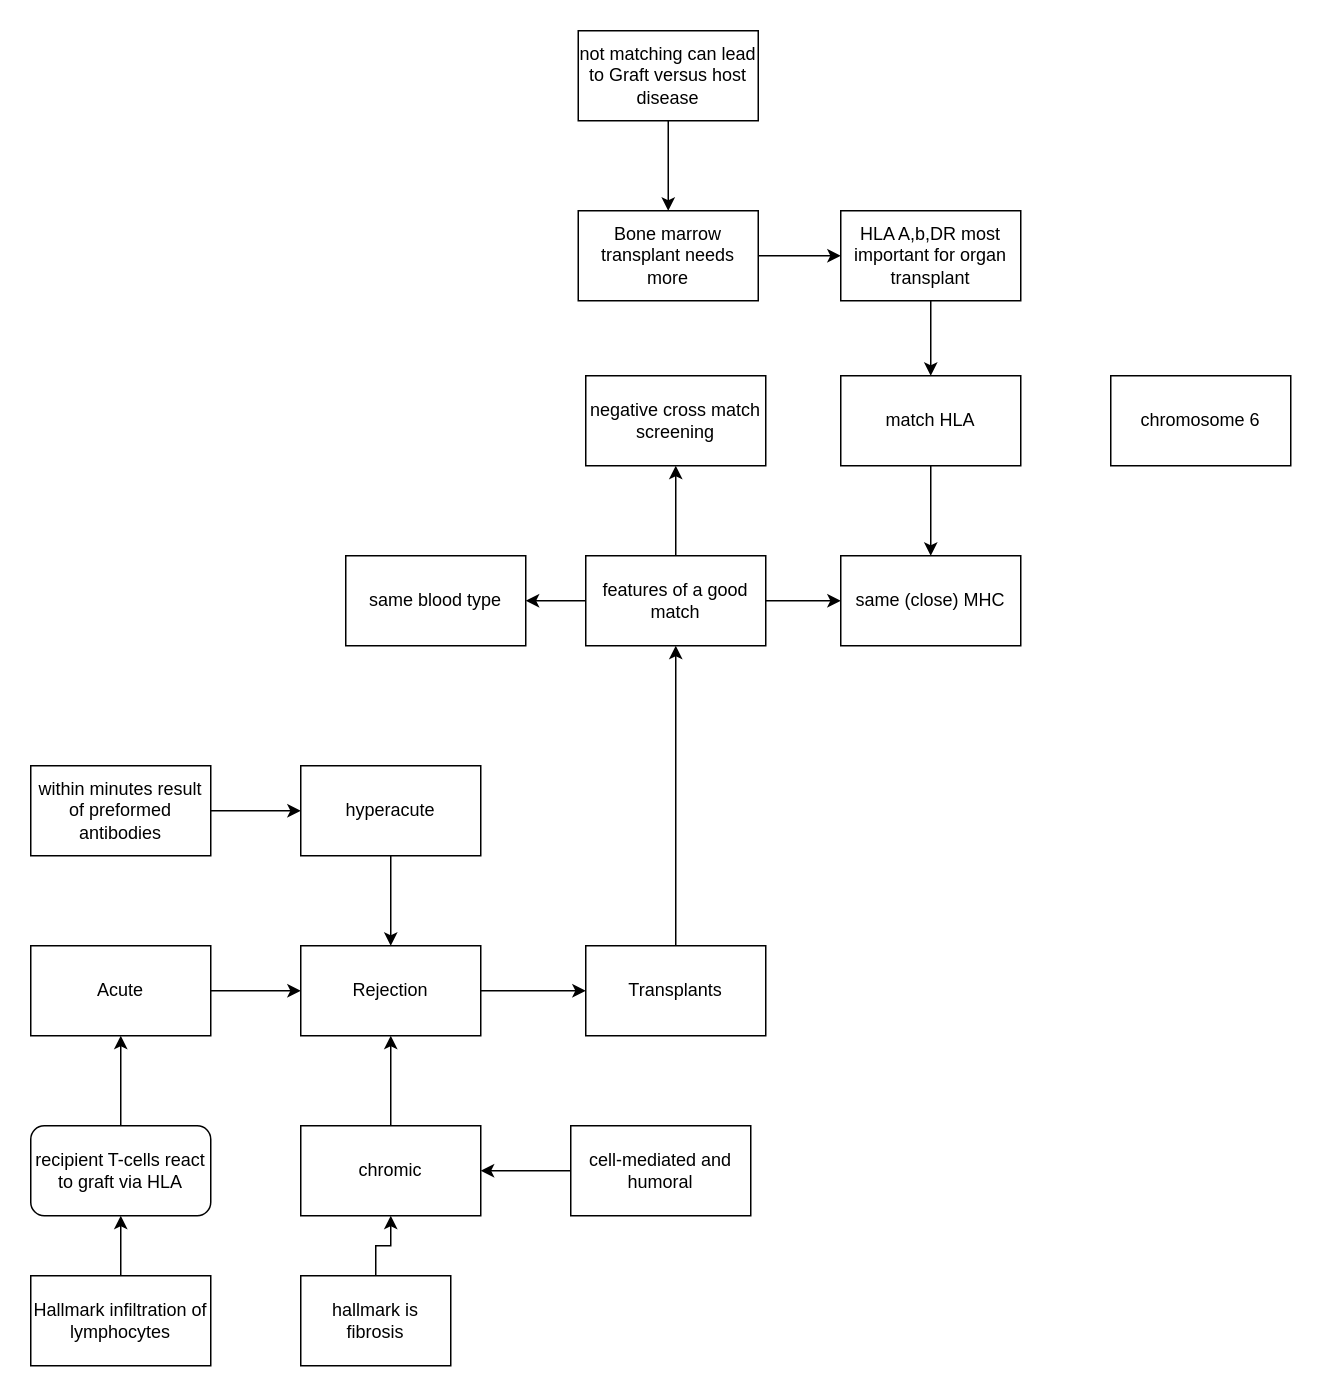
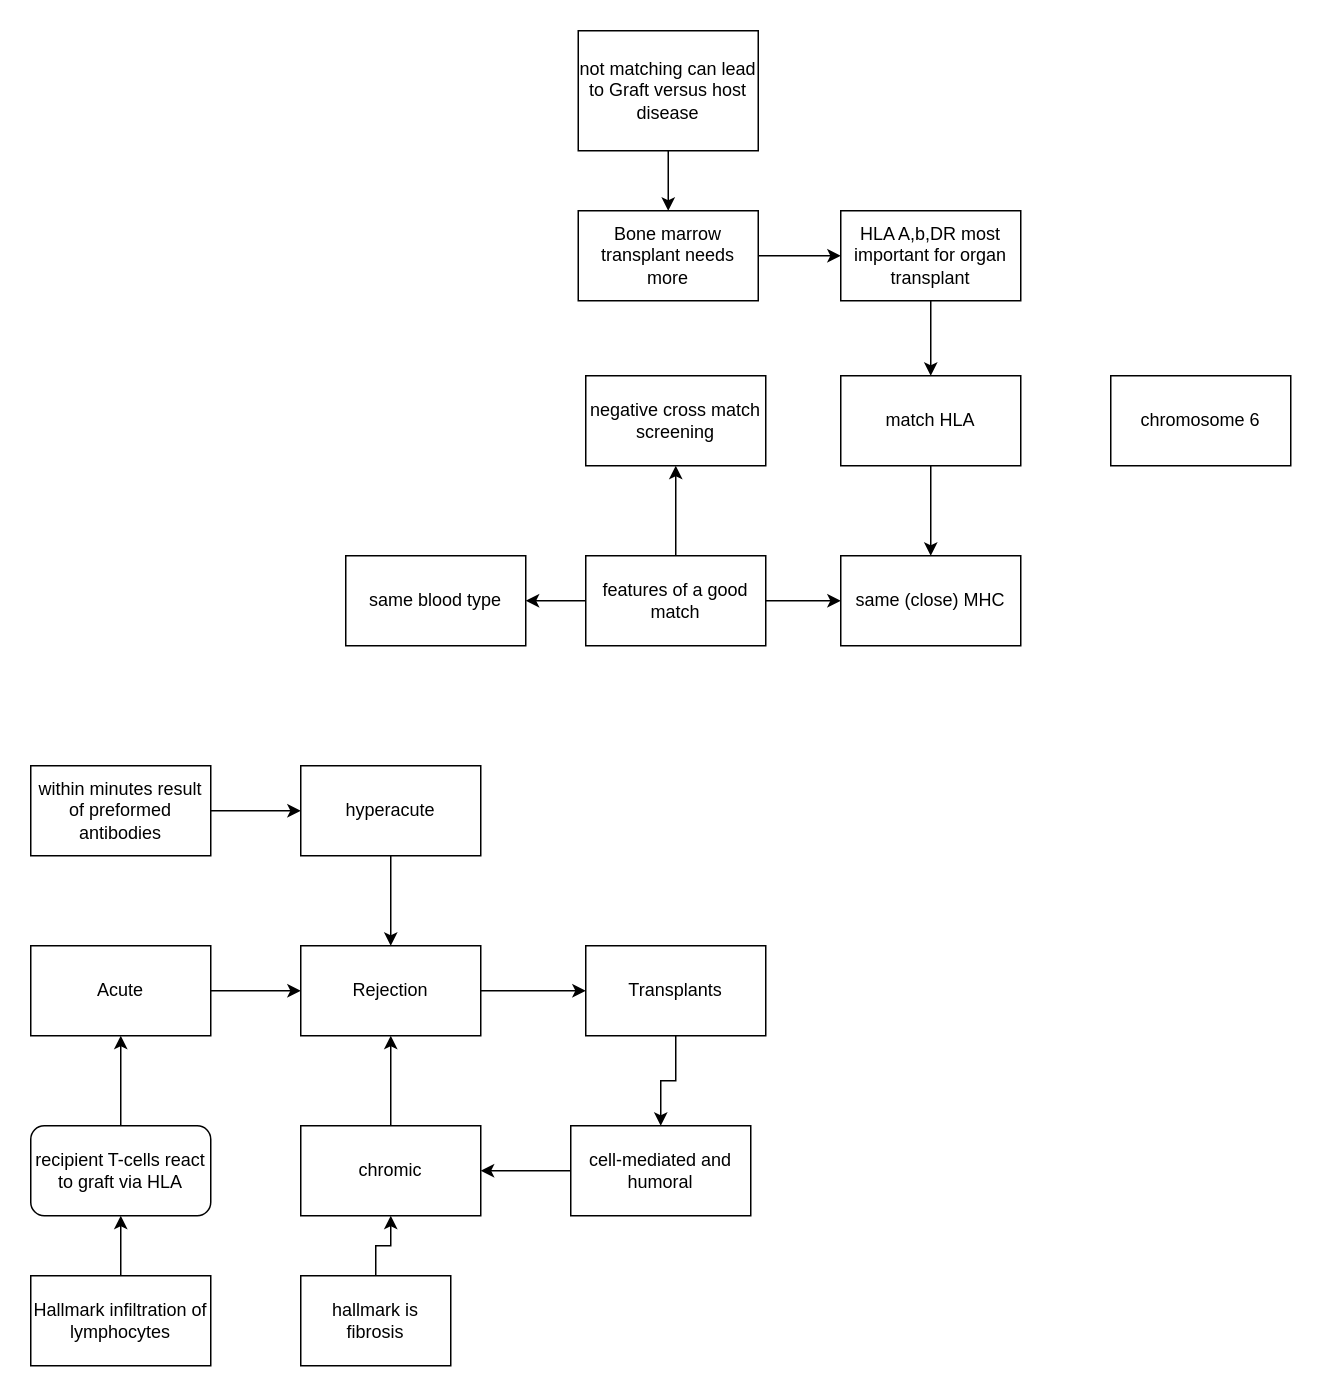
(668, 76) -> (668, 91)
(676, 801) -> (674, 1081)
